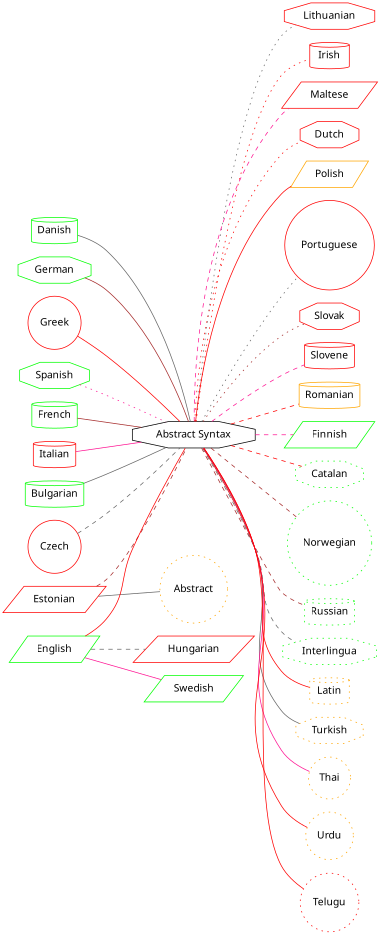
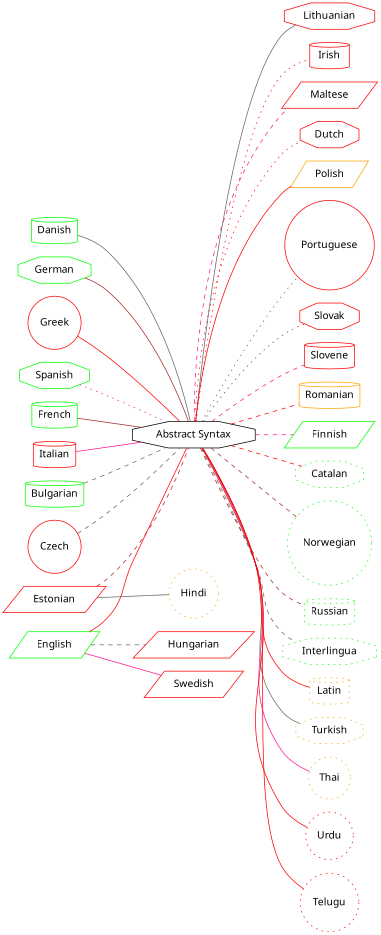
(228, 195) -> (228, 195)
(125, 466) -> (125, 466)
(194, 589) -> (194, 594)
(194, 689) -> (194, 684)
(330, 836) -> (330, 836)
